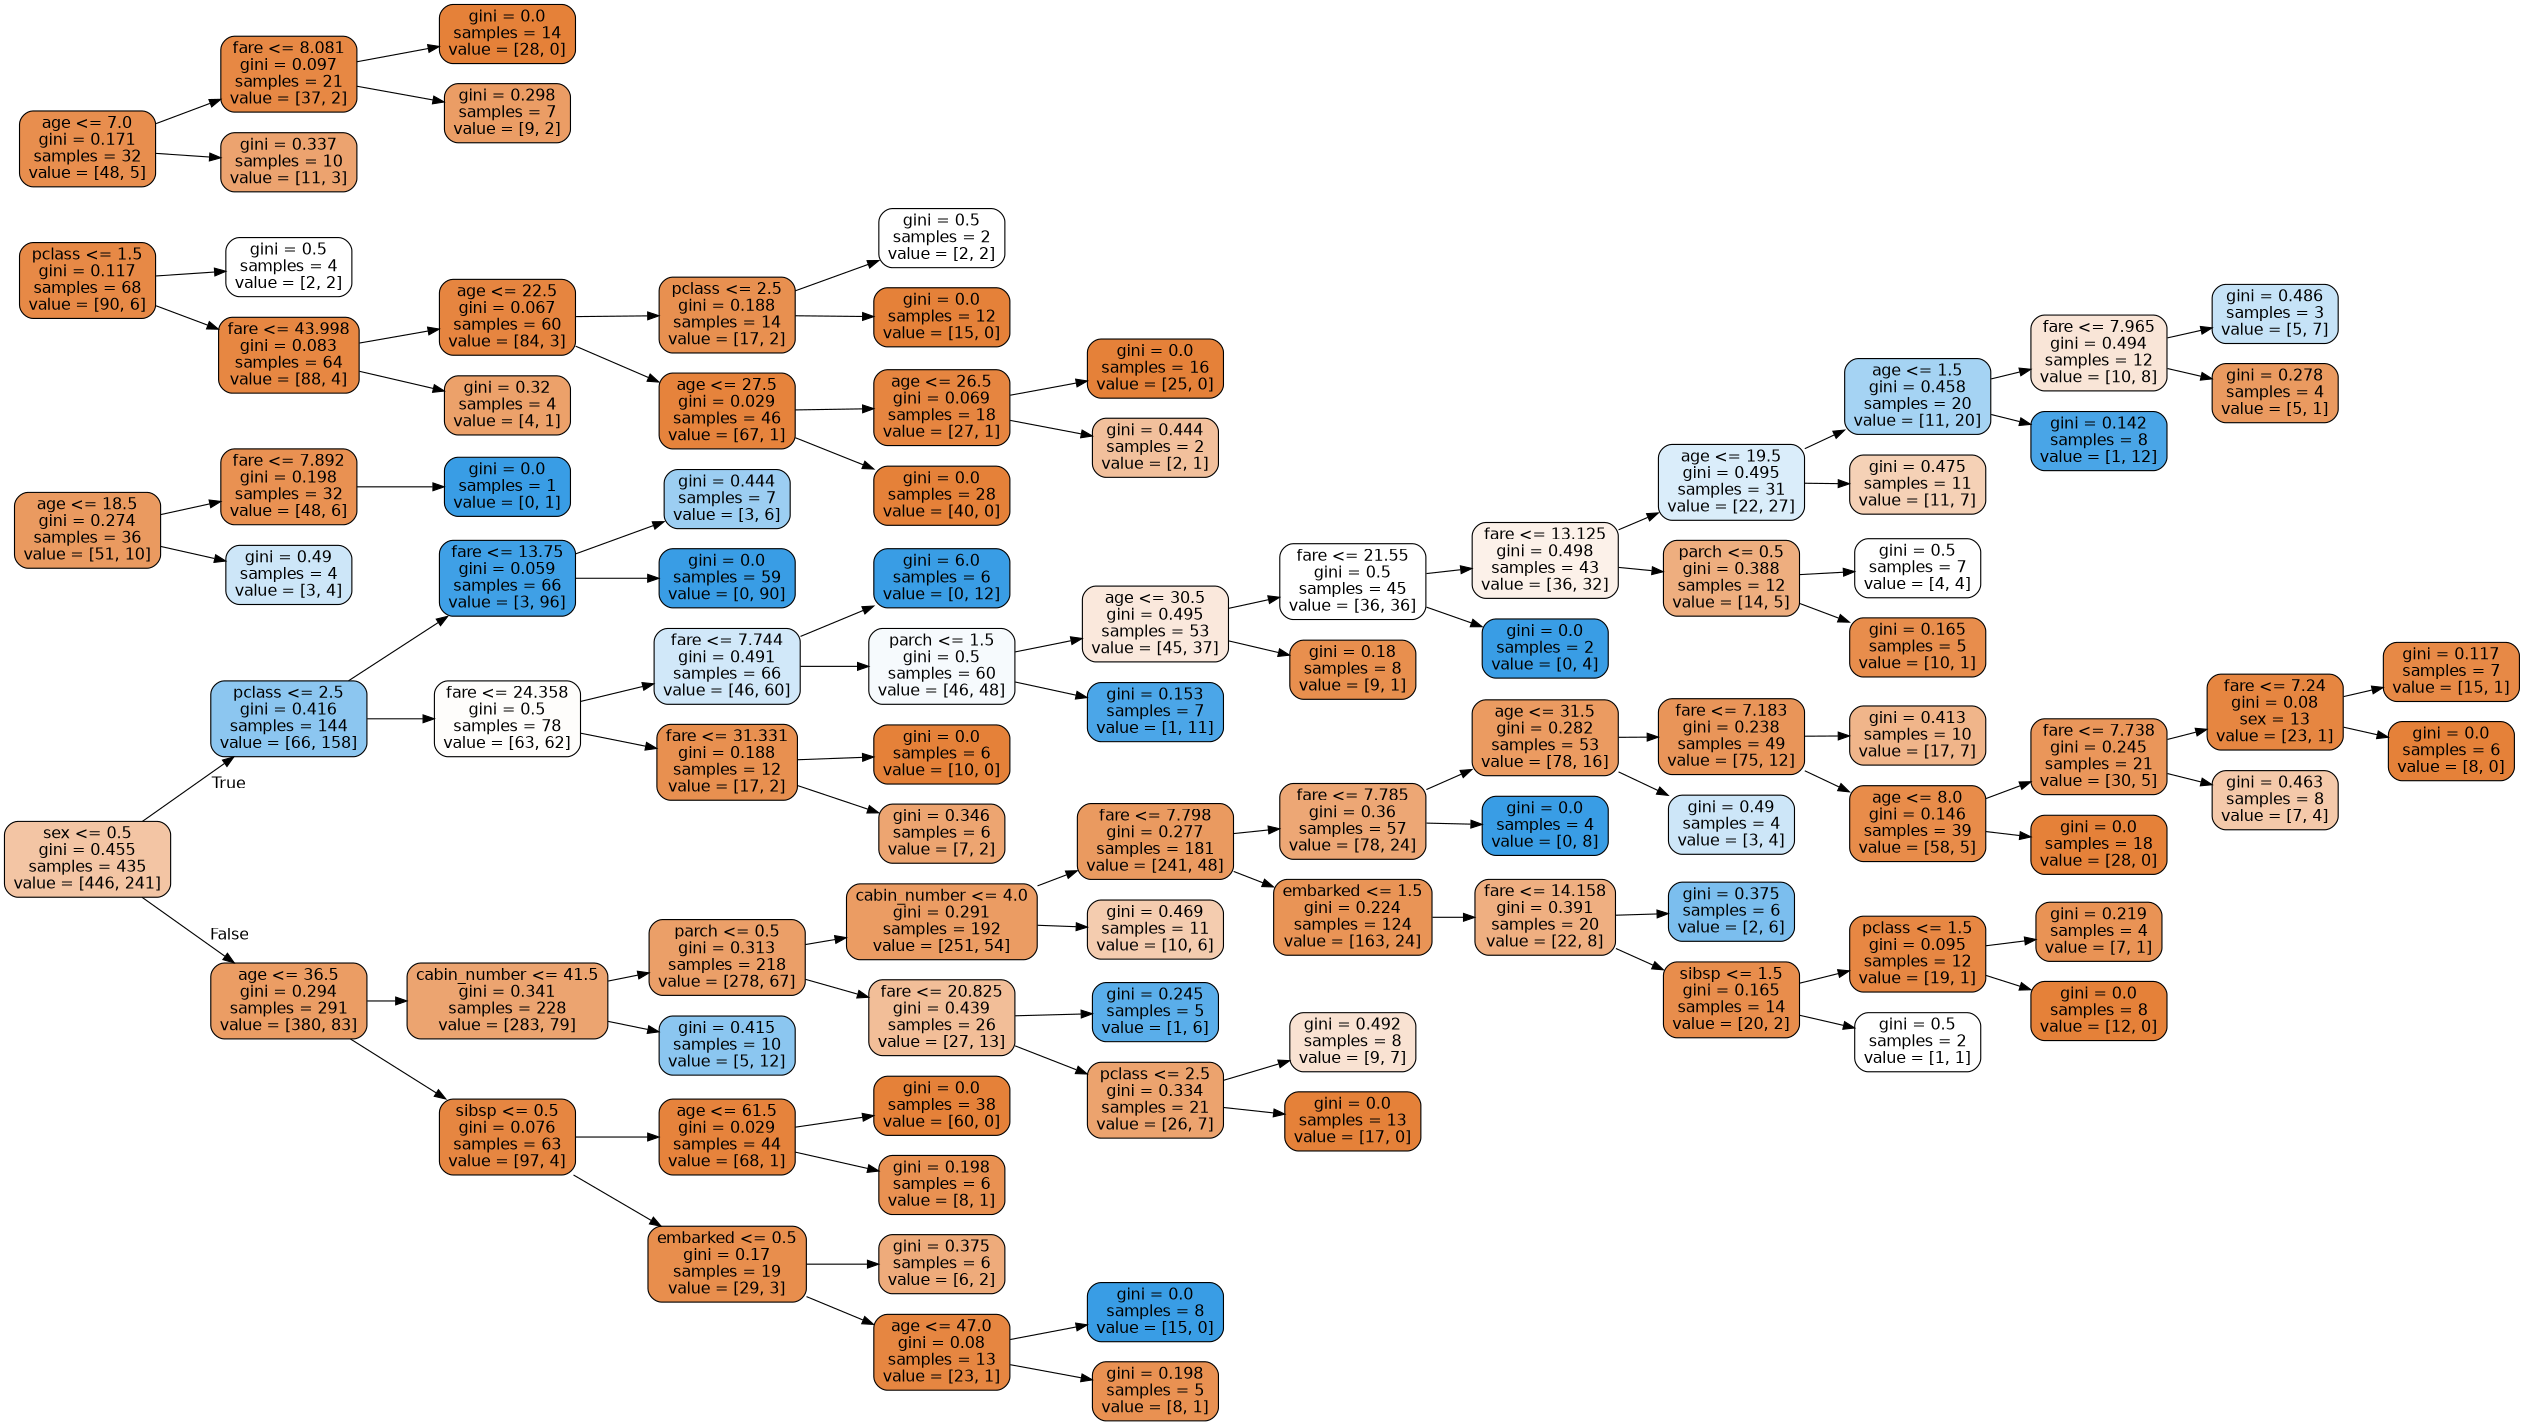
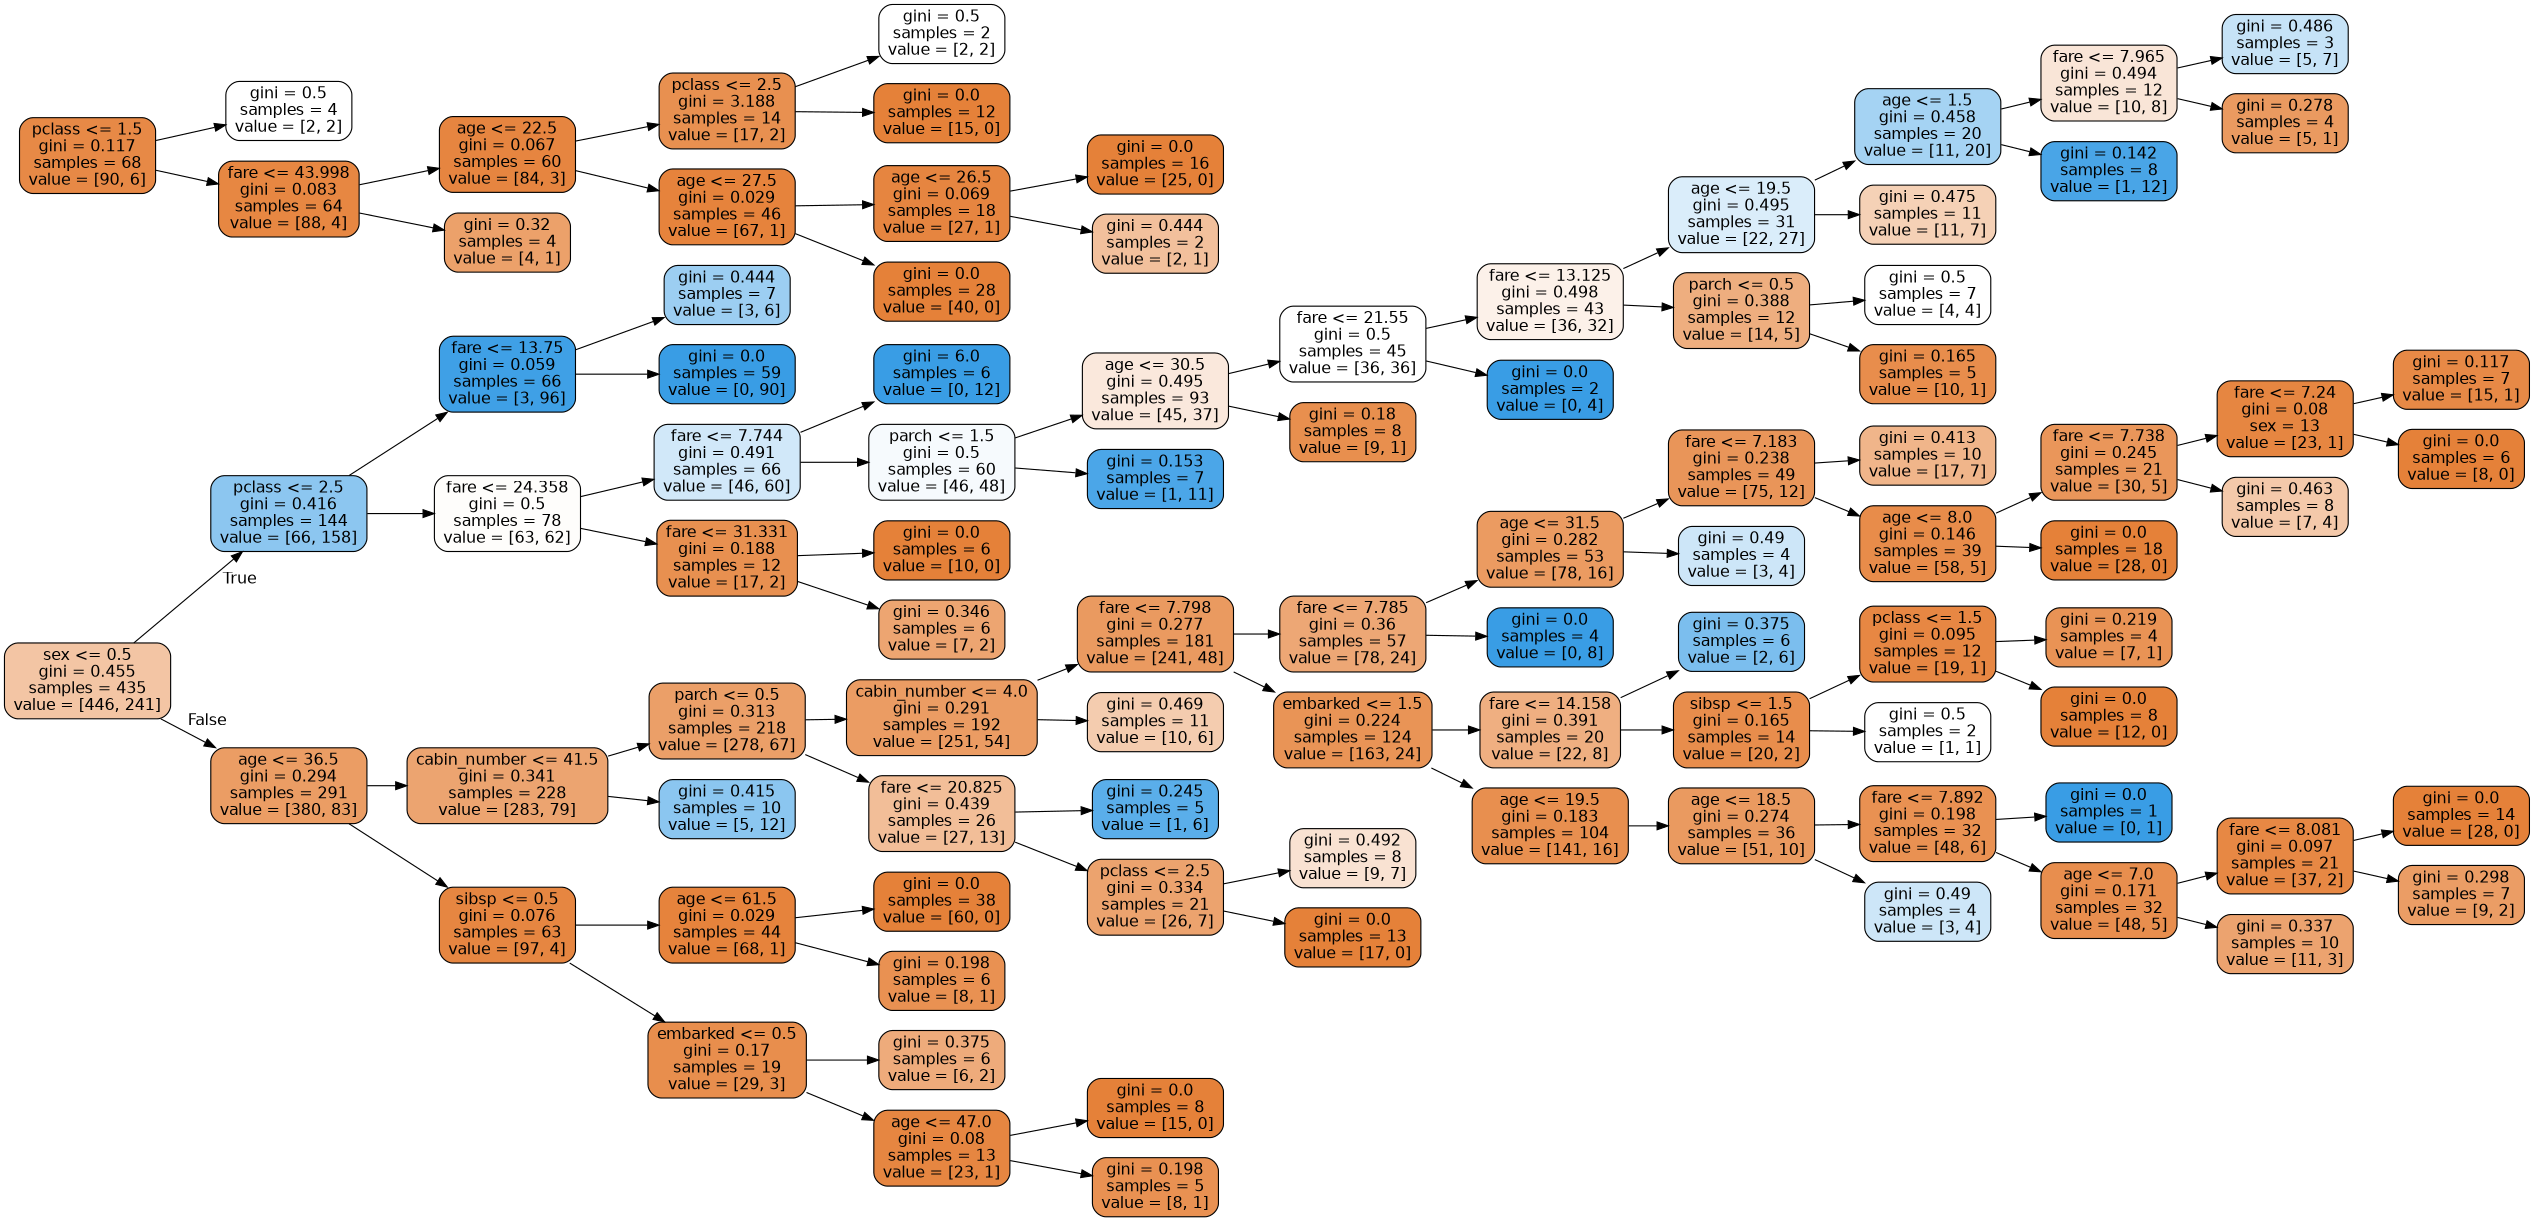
(727, 315) -> (727, 111)
(1155, 624) -> (1155, 391)
none -> (1550, 826)
none -> (2013, 860)
(1155, 1312) -> (1155, 1108)
